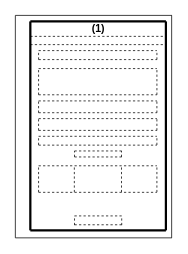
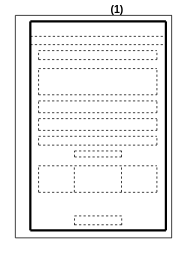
(98, 30) -> (117, 12)
